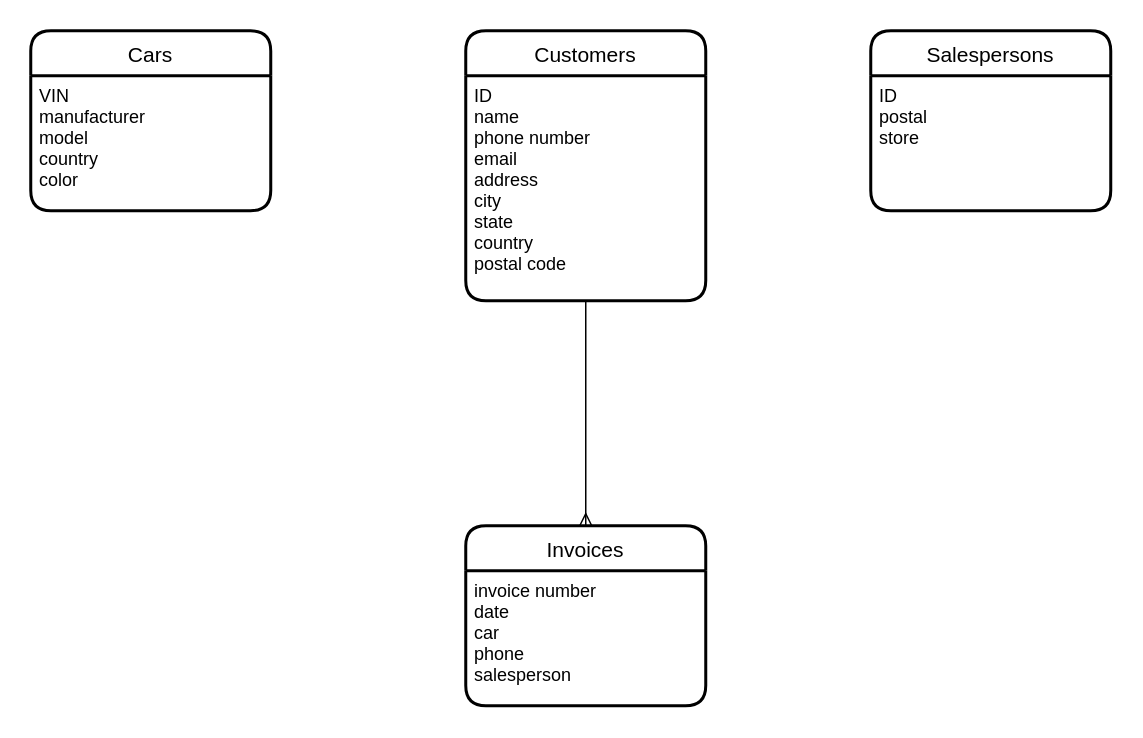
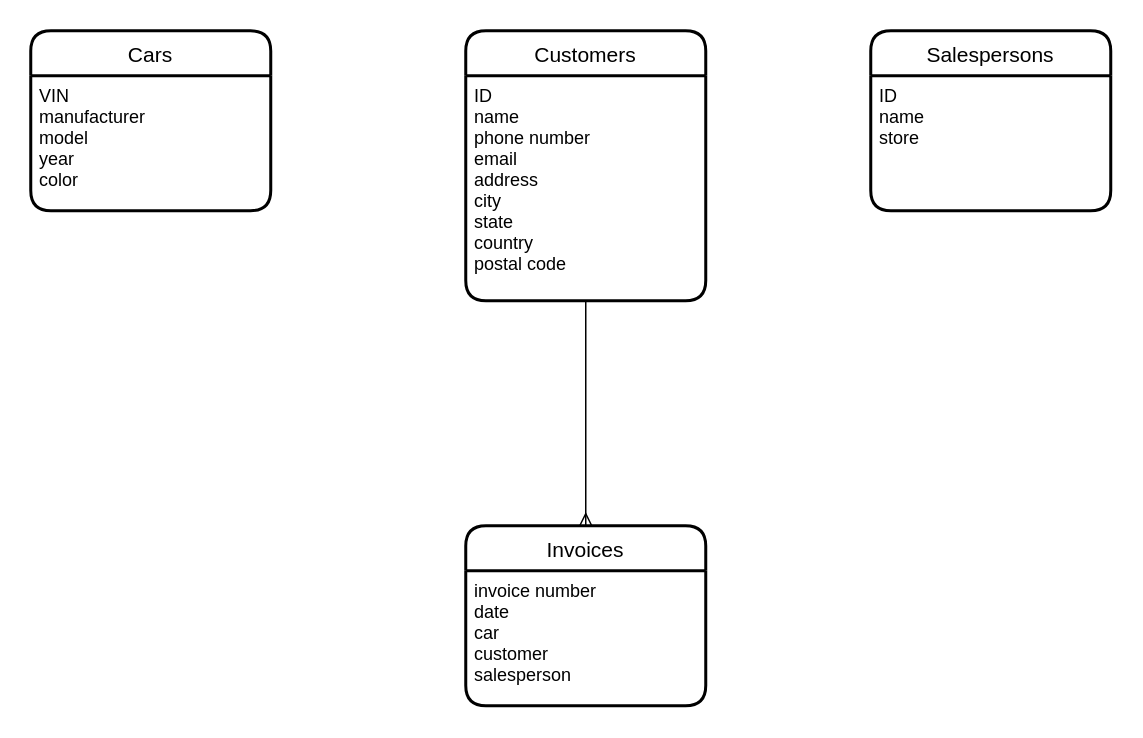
(54, 96) -> (54, 96)
(889, 96) -> (889, 96)
(538, 591) -> (538, 591)
